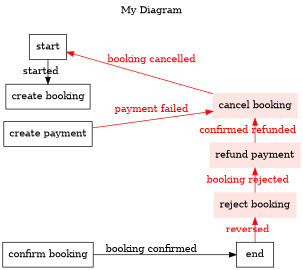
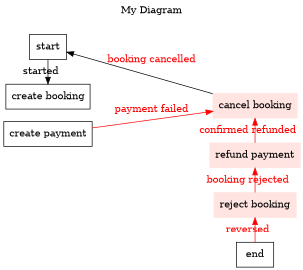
(143, 74) -> (143, 74)
(48, 255) -> none
